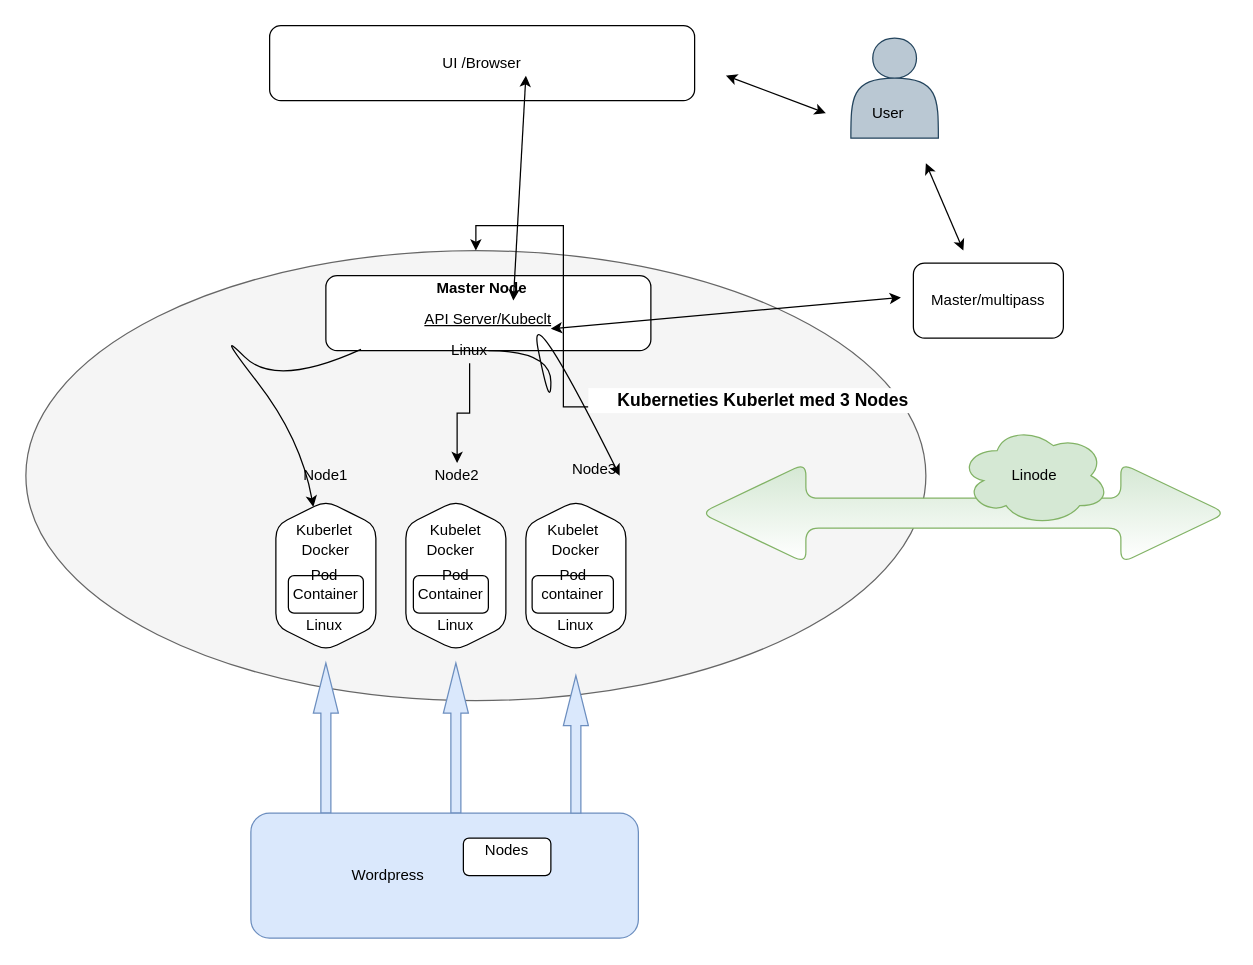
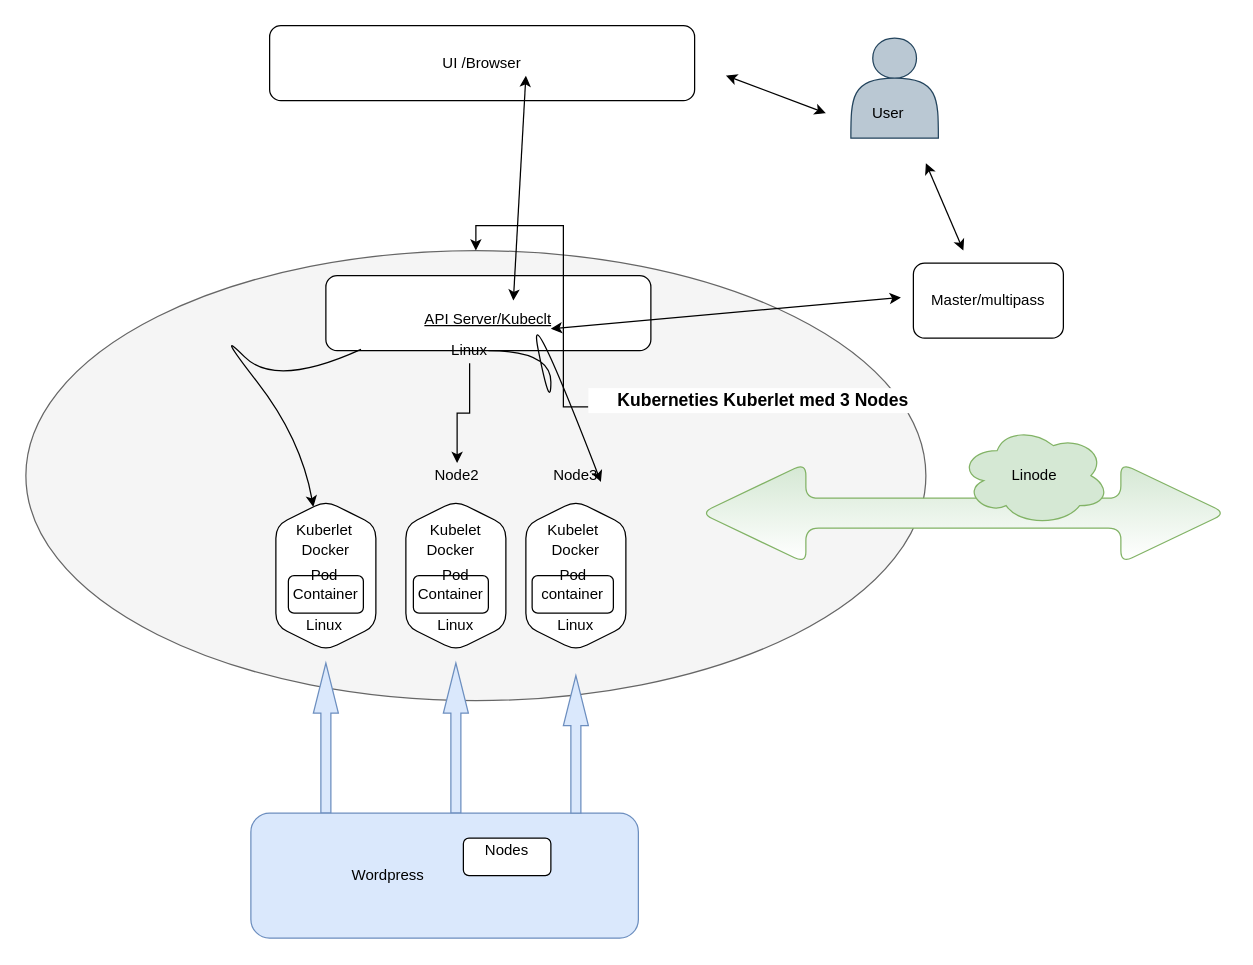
(482, 288) -> none
(594, 469) -> (576, 476)
(326, 476) -> none
